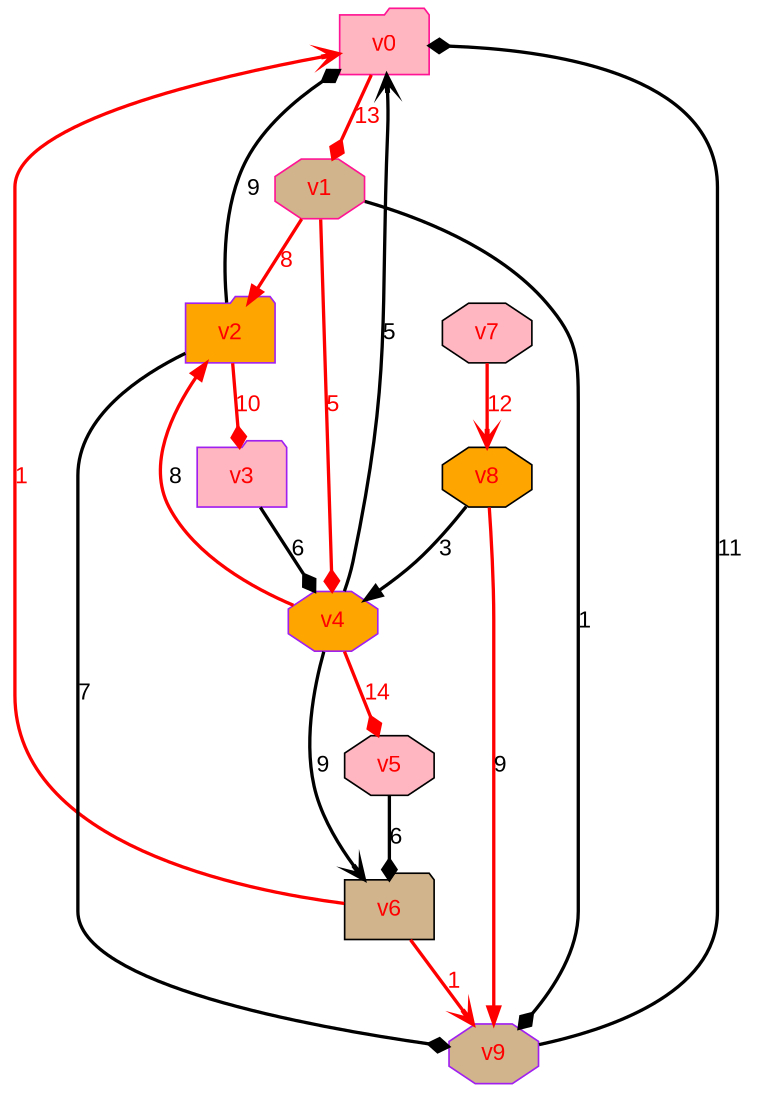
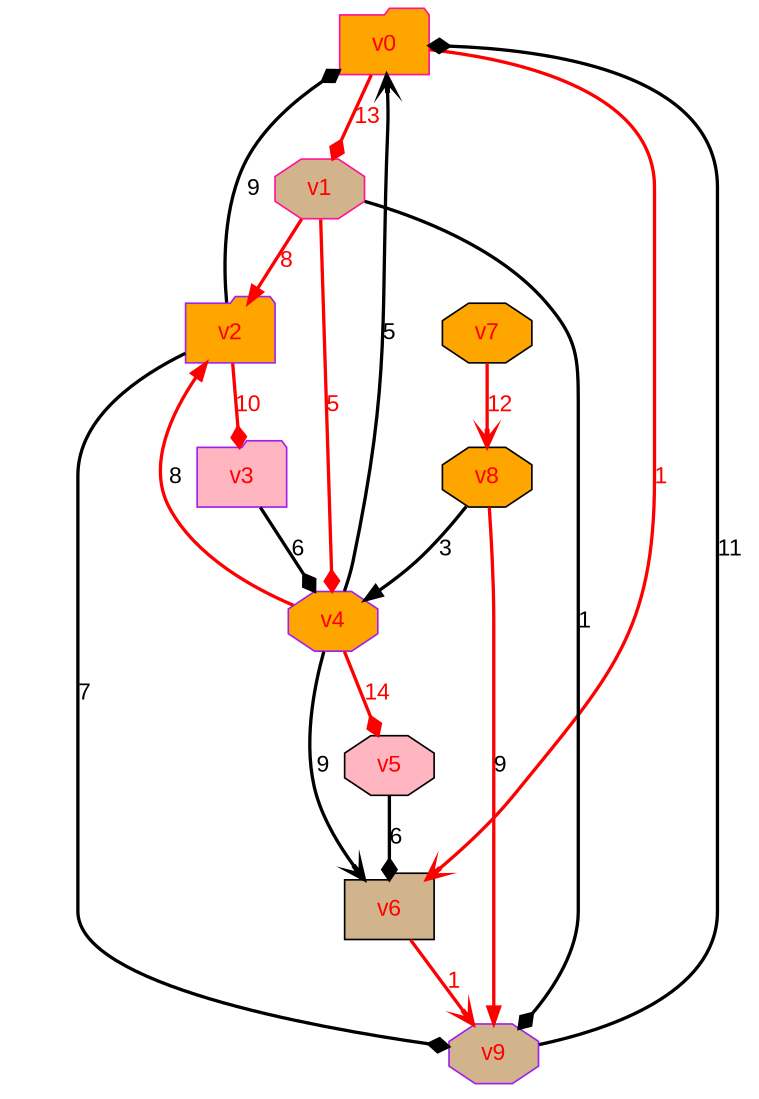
(384, 45) -> (384, 45)
(487, 333) -> (487, 333)
(15, 479) -> (654, 421)
